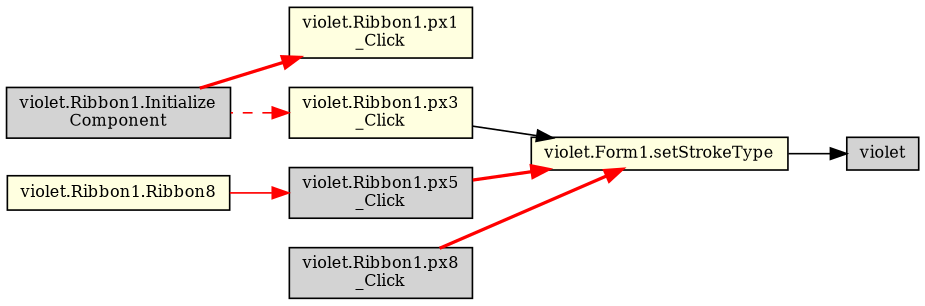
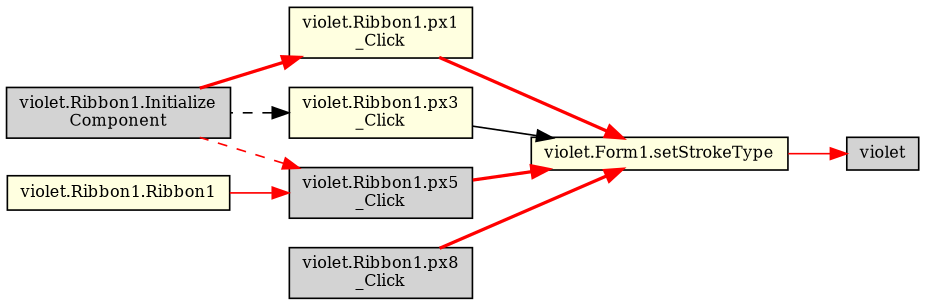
none -> (523, 94)
(251, 113) -> (251, 113)
none -> (242, 150)
(809, 154) -> (809, 154)
(119, 193) -> (119, 193)
